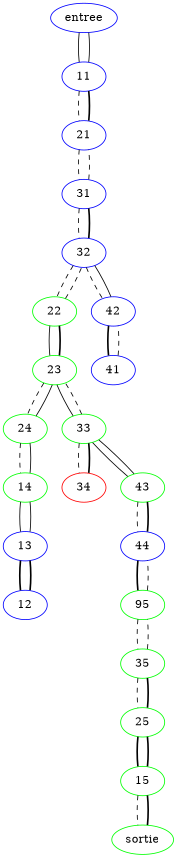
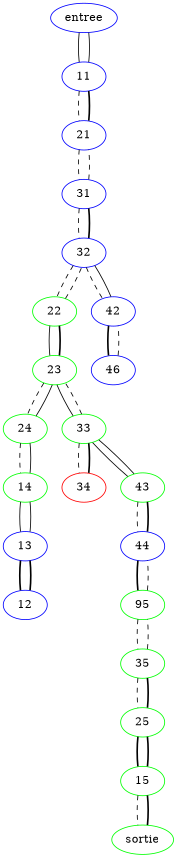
(113, 370) -> (113, 370)
